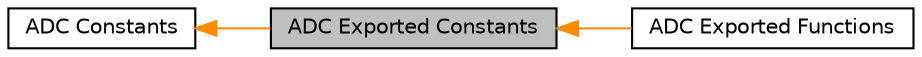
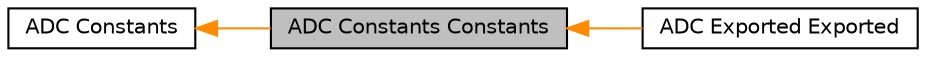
(414, 28) -> (419, 28)
(773, 28) -> (780, 28)
